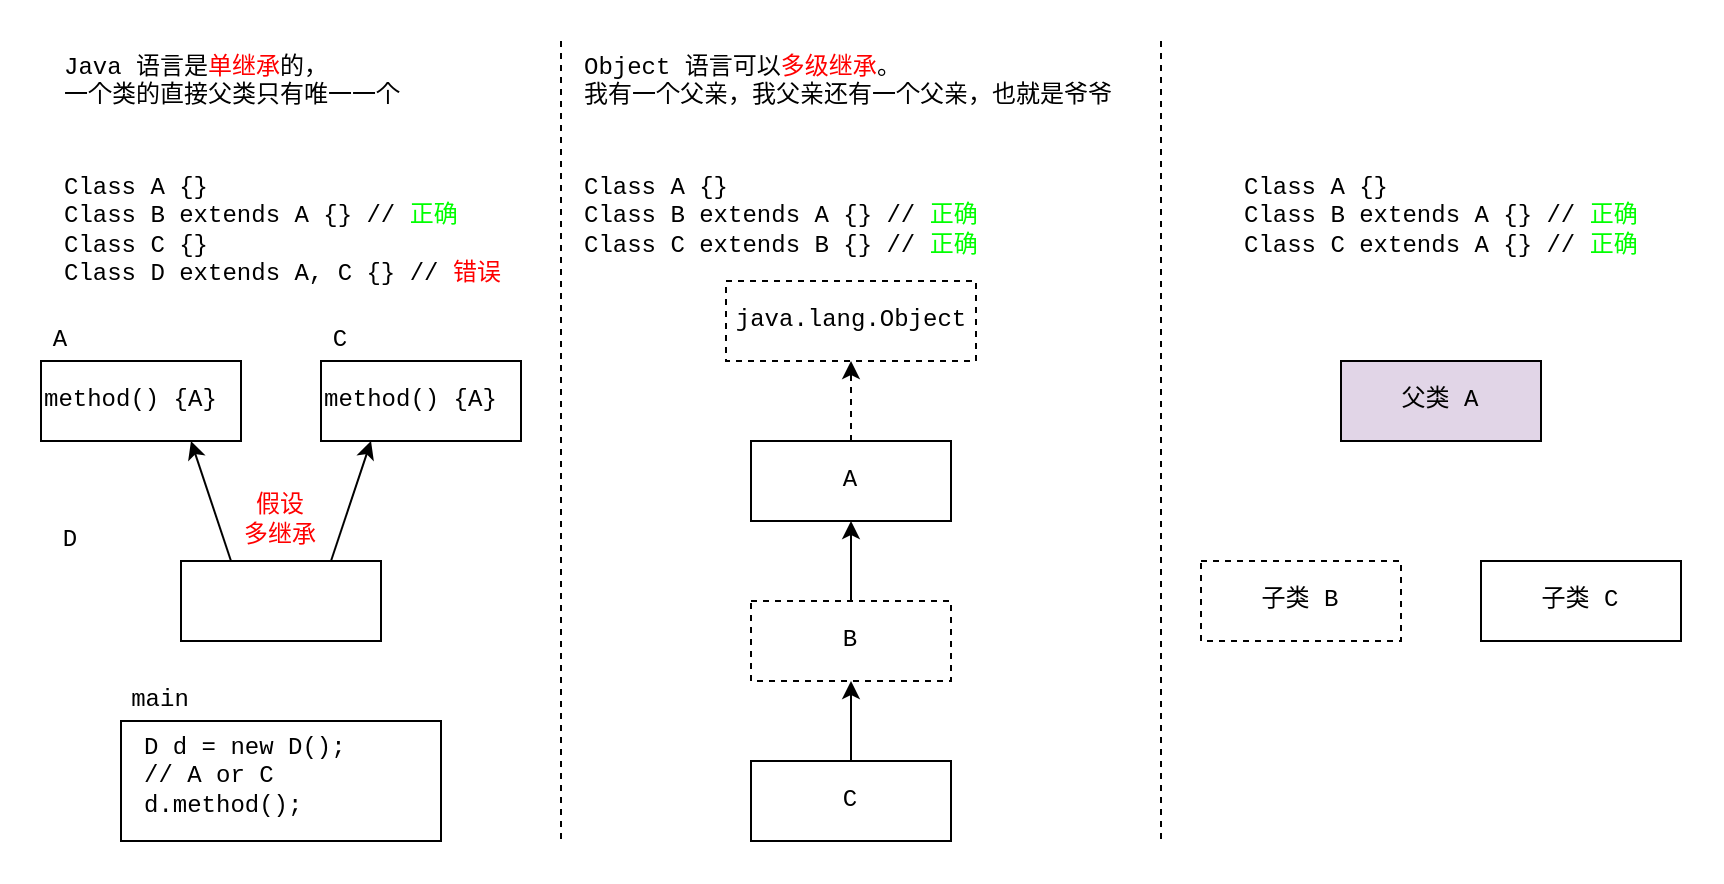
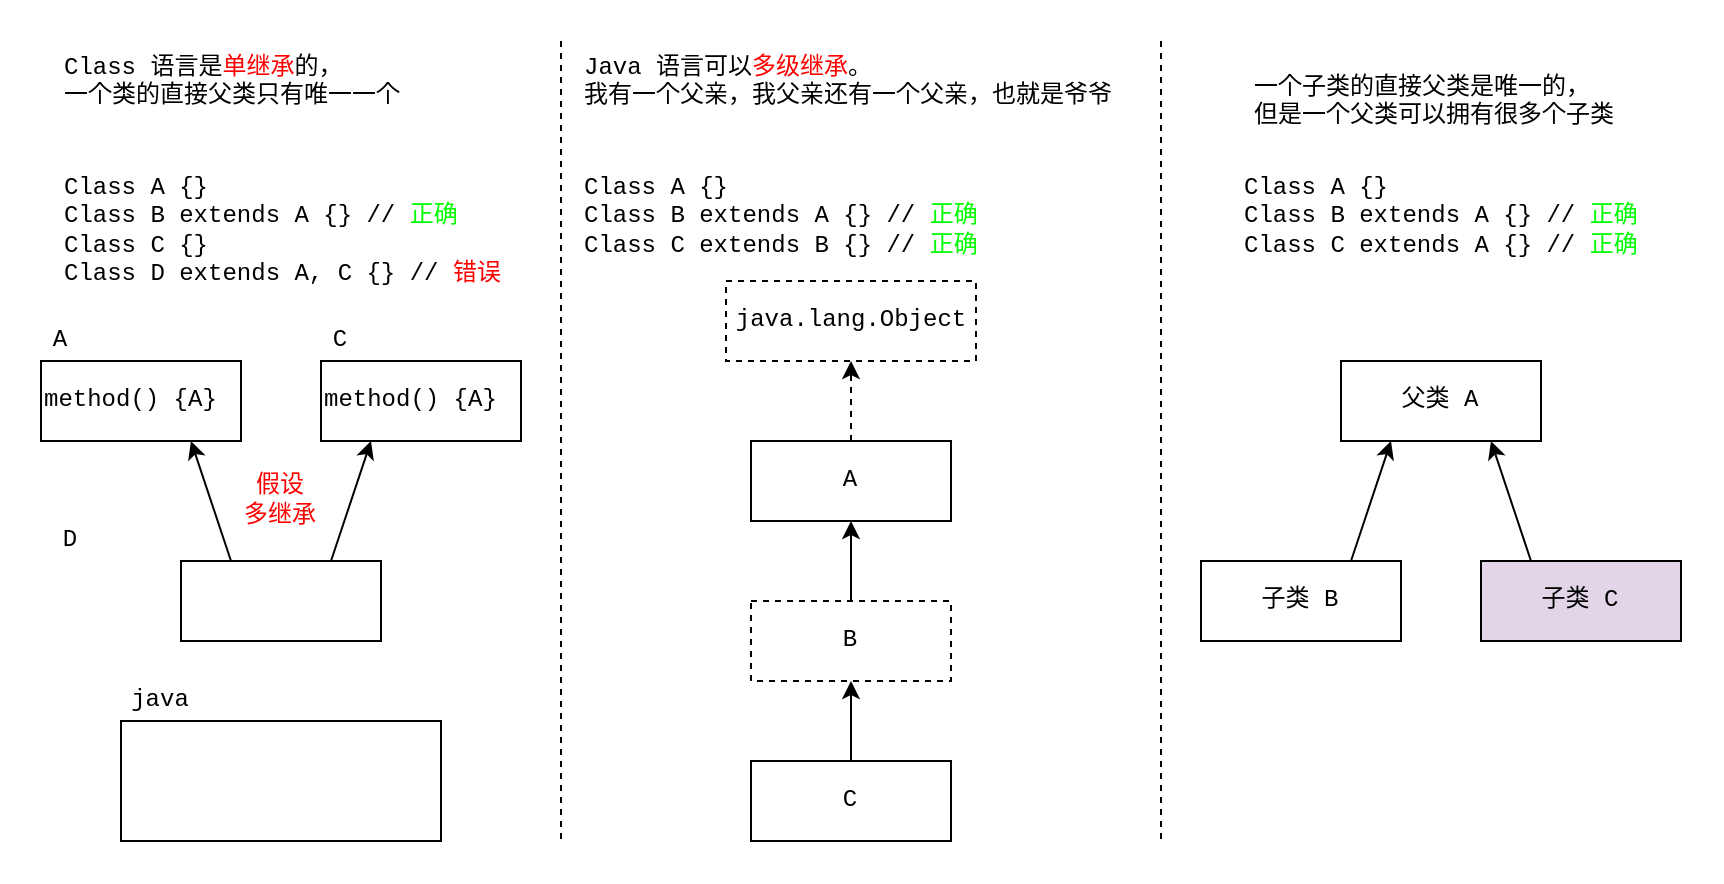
(233, 84) -> (233, 84)
(849, 84) -> (849, 84)
none -> (1441, 101)
(1441, 401) -> (1441, 401)
none -> (1369, 508)
none -> (1513, 508)
(281, 521) -> (281, 501)
(1301, 601) -> (1301, 601)
(1581, 601) -> (1581, 601)
(161, 701) -> (161, 701)
(261, 781) -> none
